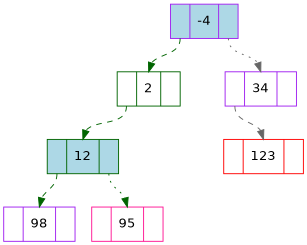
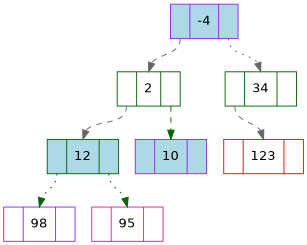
(169, 53) -> (169, 53)
(261, 89) -> (261, 89)
(109, 122) -> (109, 122)
none -> (171, 157)
(52, 187) -> (52, 187)
